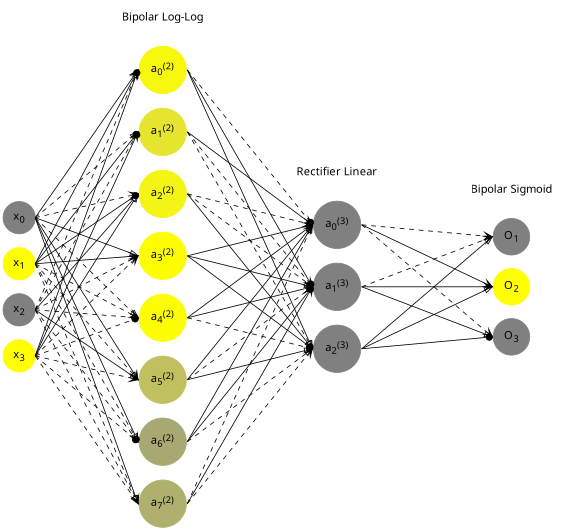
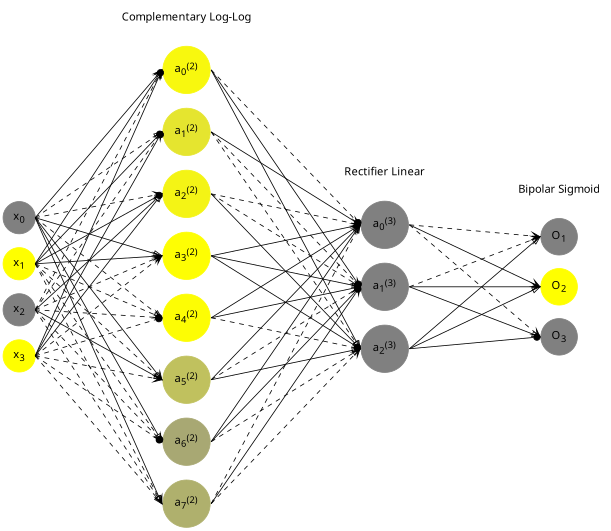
(163, 17) -> (187, 17)
